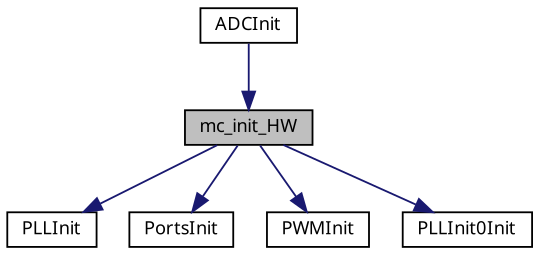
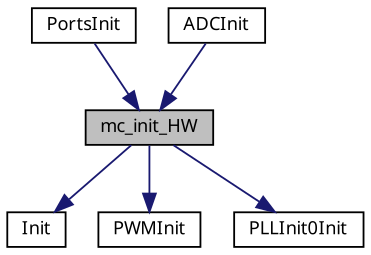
(220, 171) -> (112, 69)
(52, 230) -> (36, 230)
